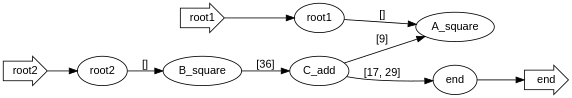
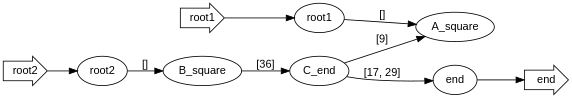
(319, 71) -> (319, 71)
